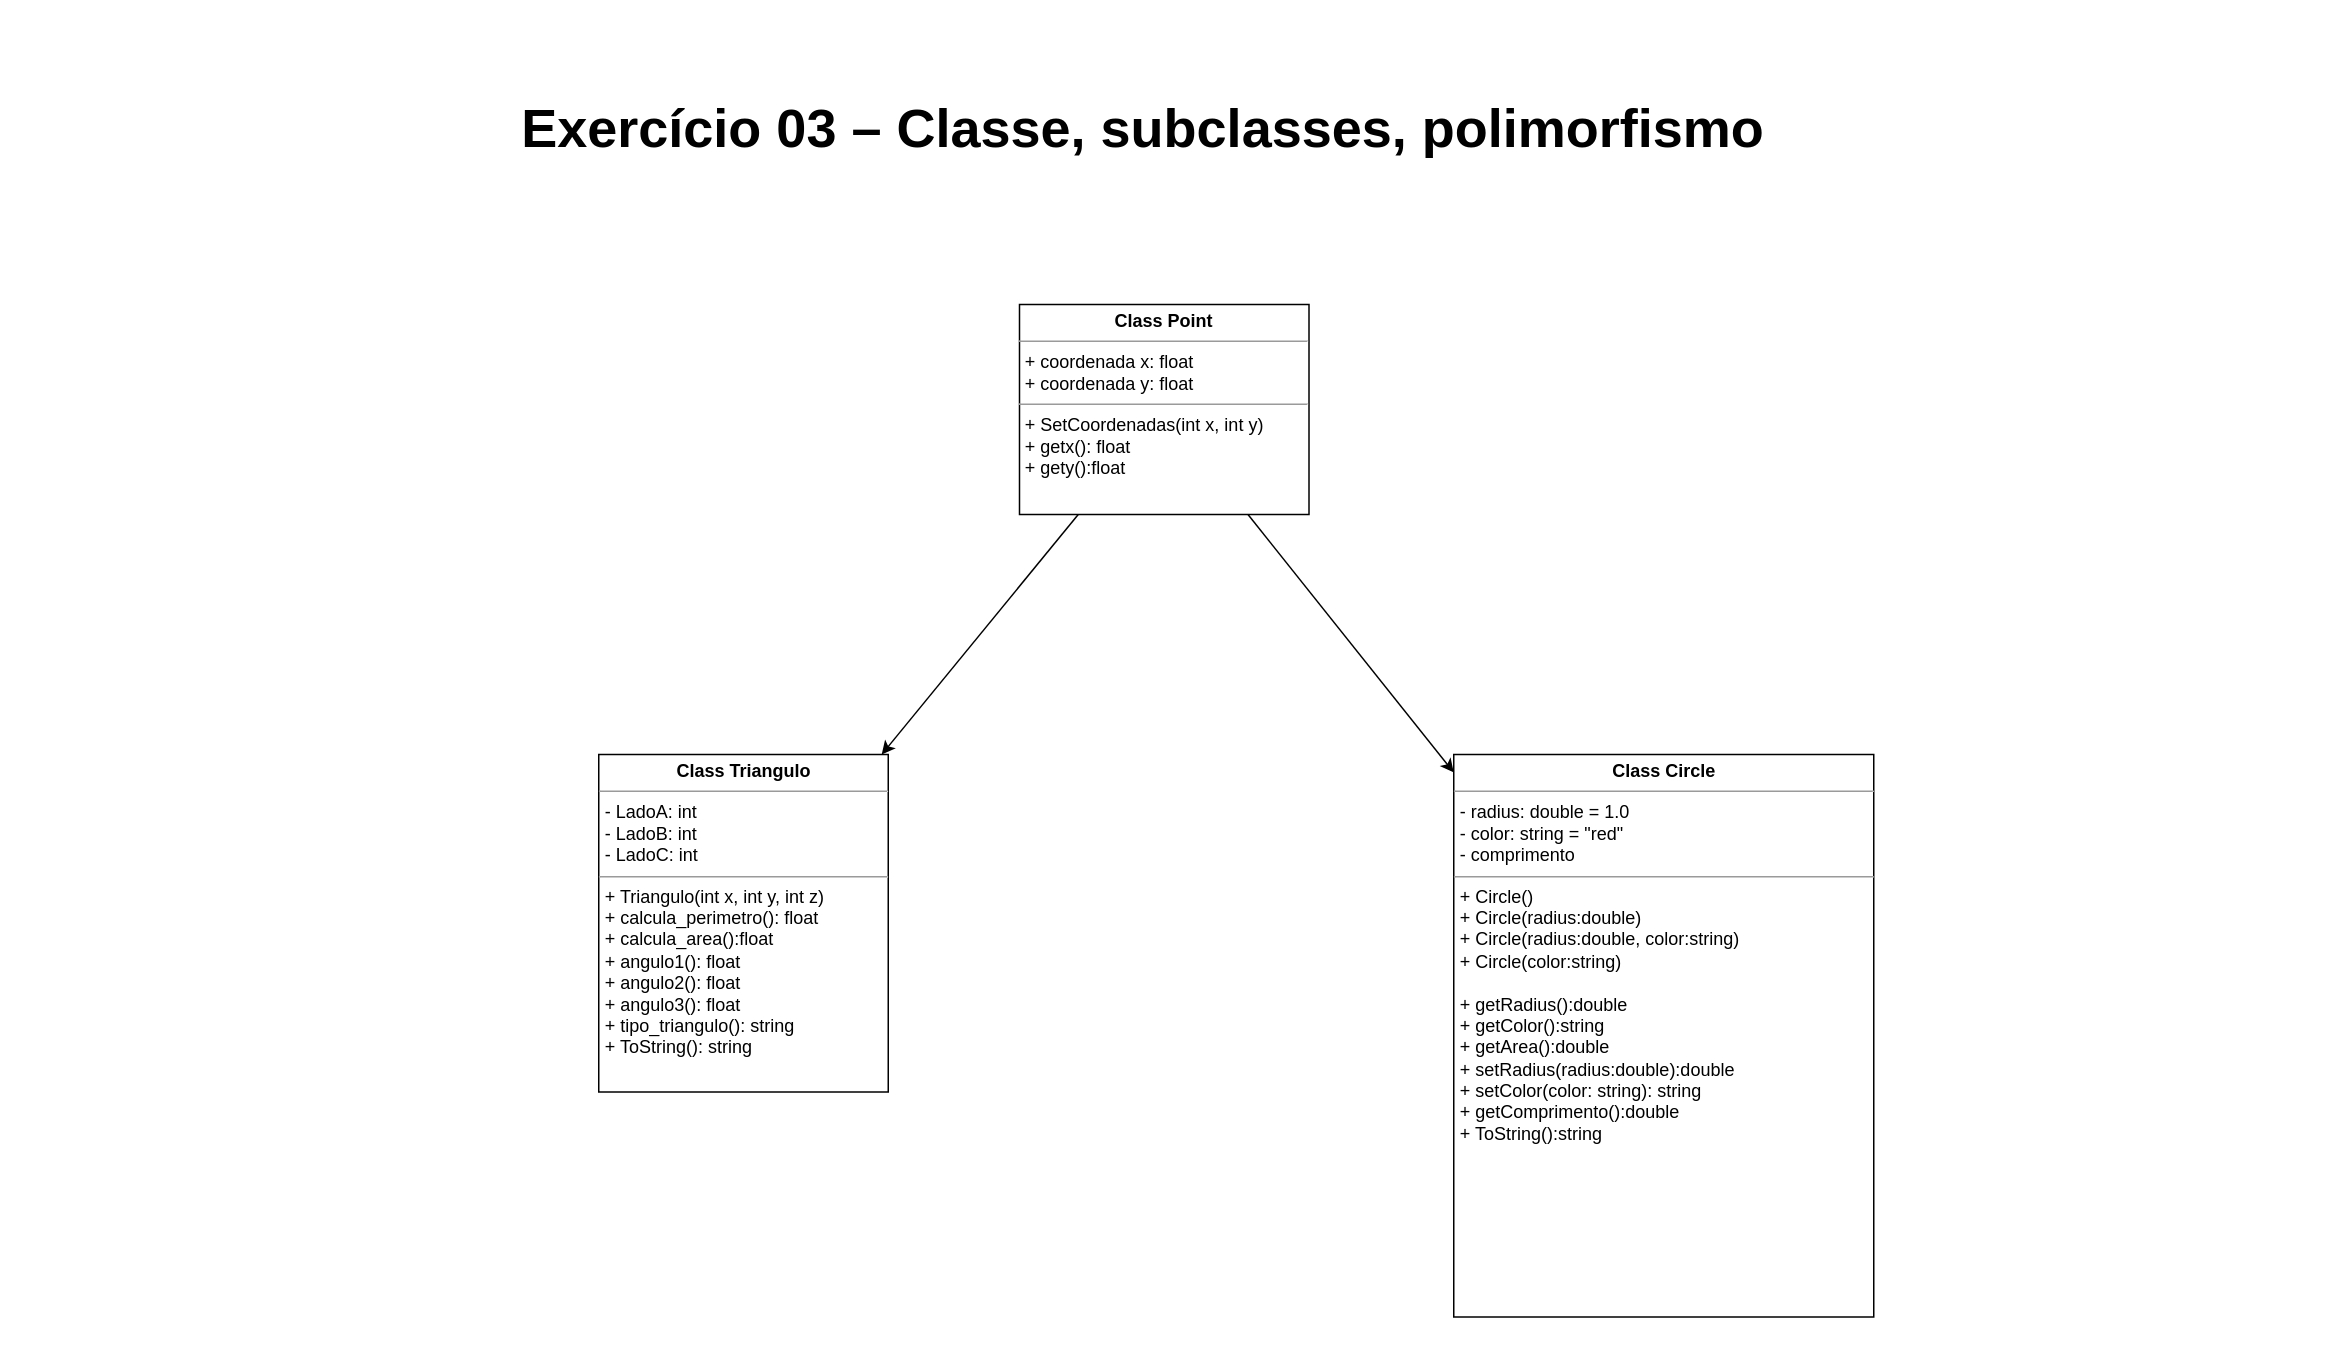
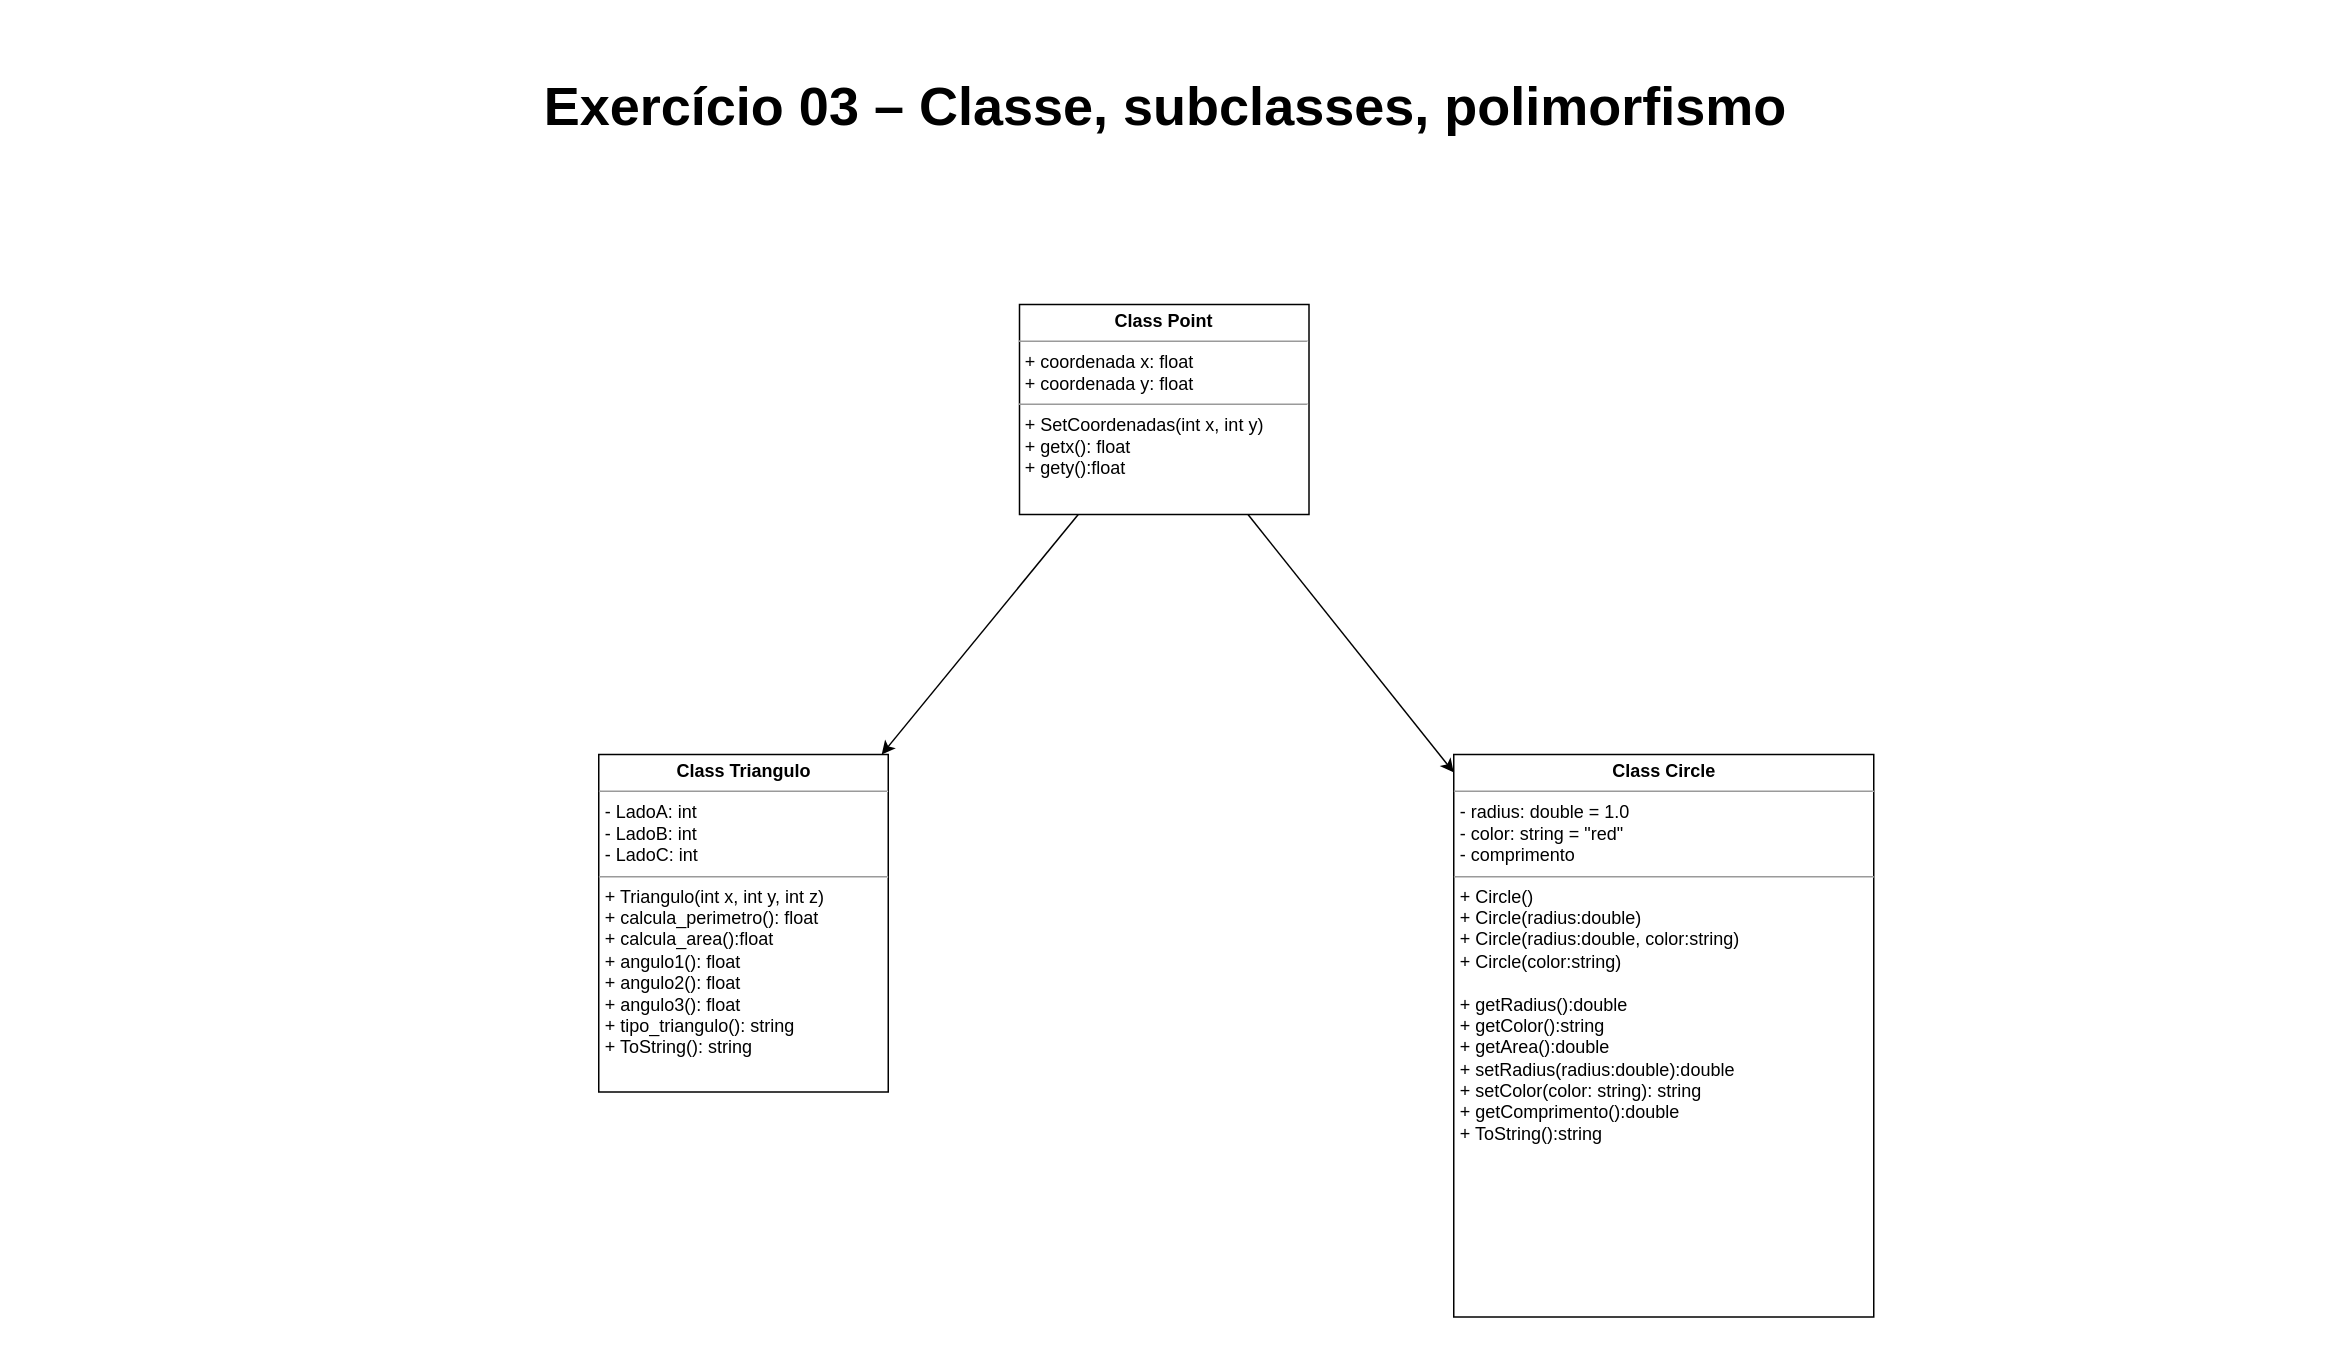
(1142, 128) -> (1164, 106)
